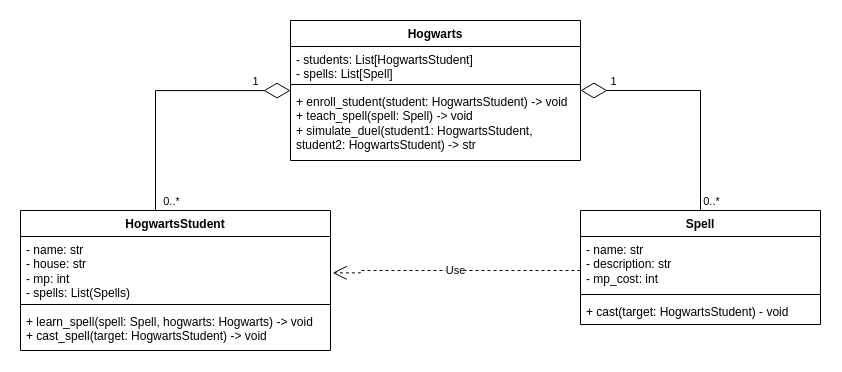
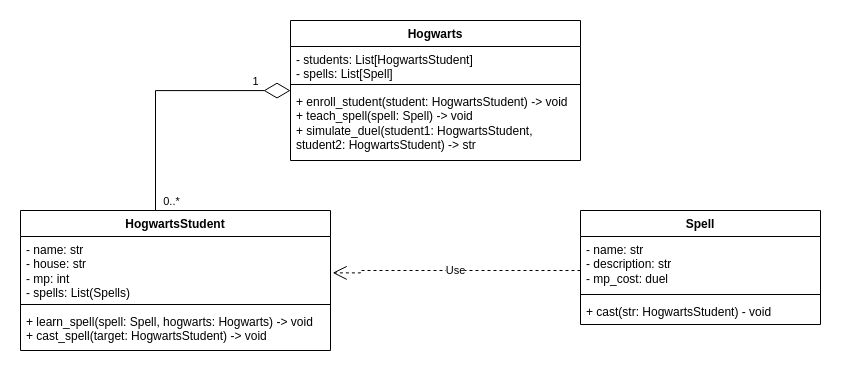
(701, 104) -> none
(639, 265) -> (639, 265)
(702, 320) -> (695, 313)
